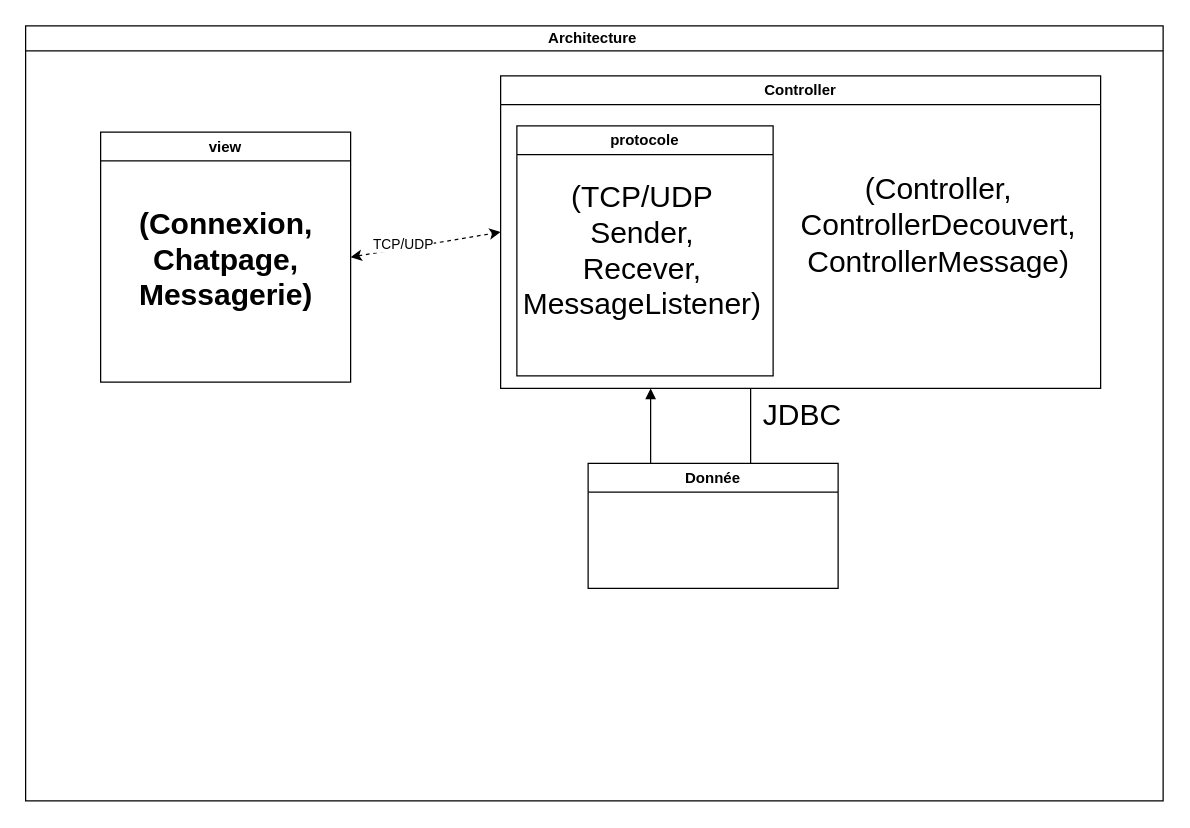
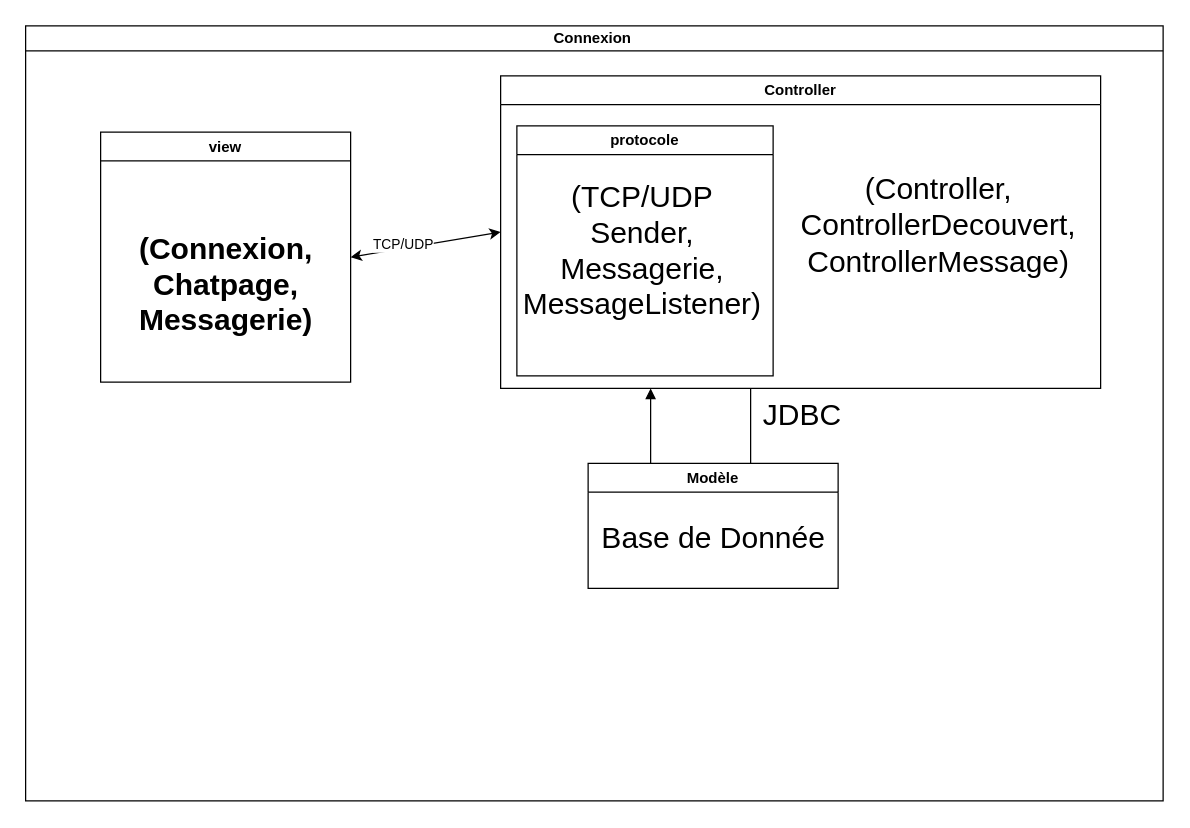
(595, 38) -> (595, 38)
(463, 238) -> (463, 238)
(226, 242) -> (226, 267)
(643, 251) -> (643, 251)
(713, 478) -> (713, 478)
none -> (713, 538)
